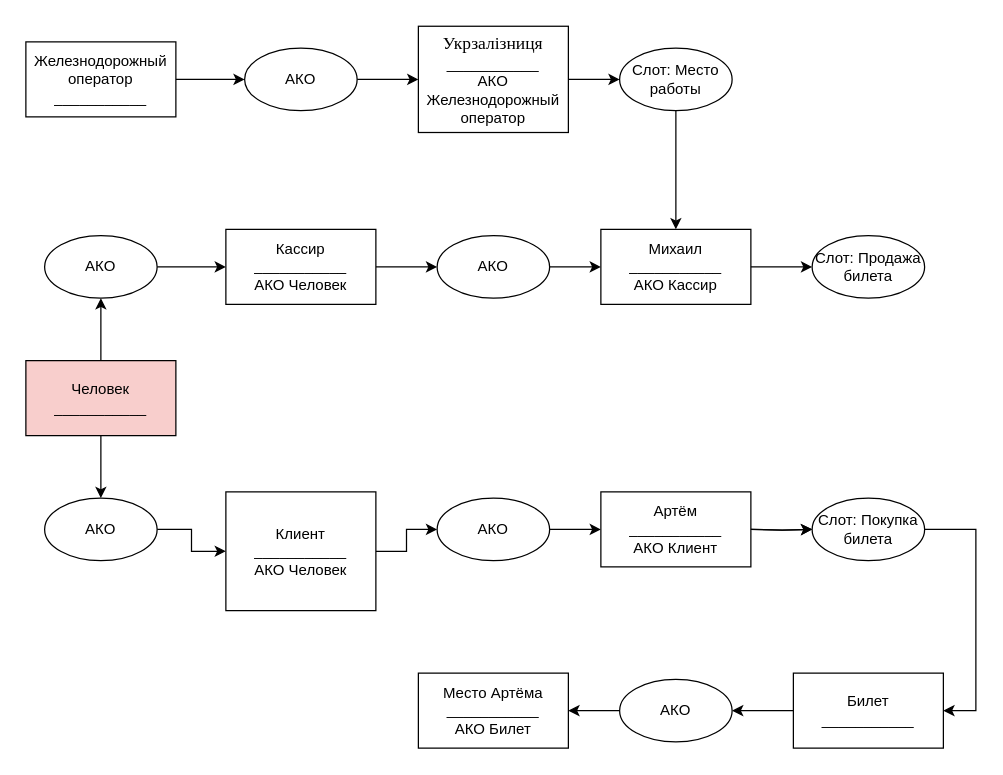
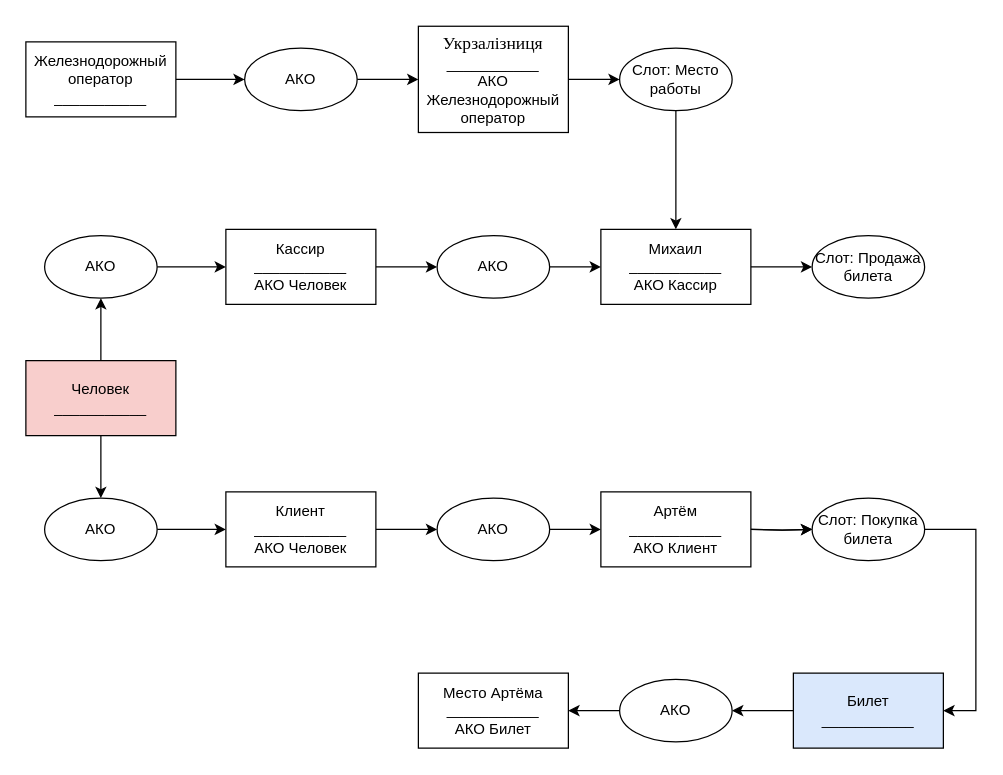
(301, 551) -> (301, 529)
(868, 711) -> (868, 711)
